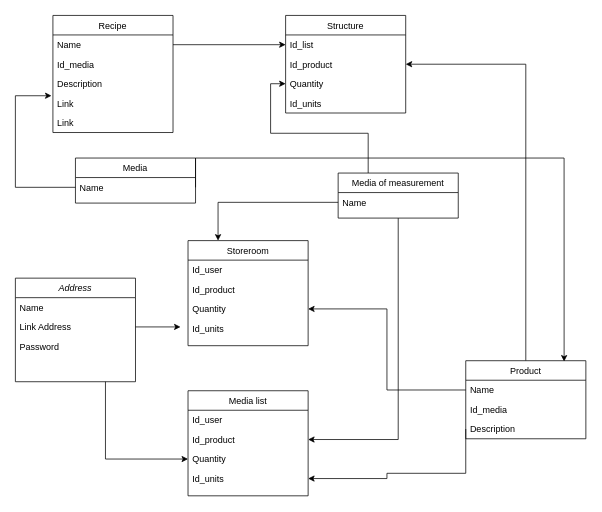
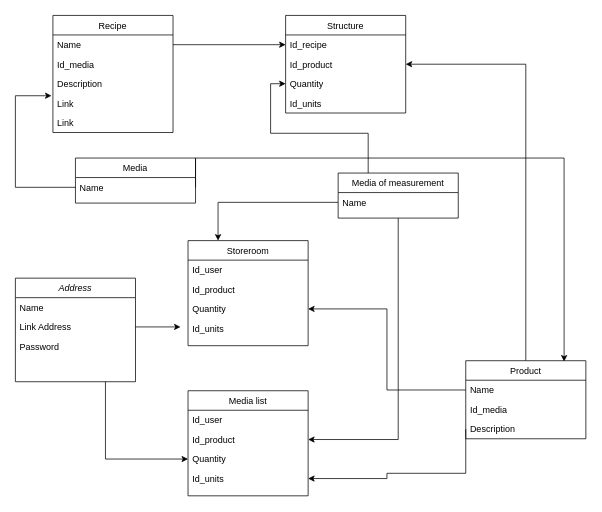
(305, 45) -> (311, 45)
